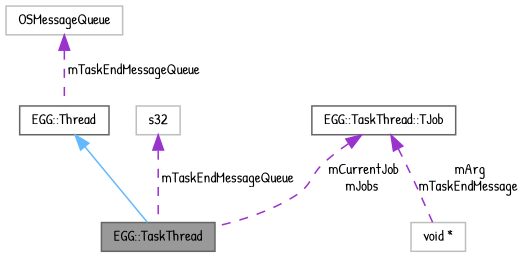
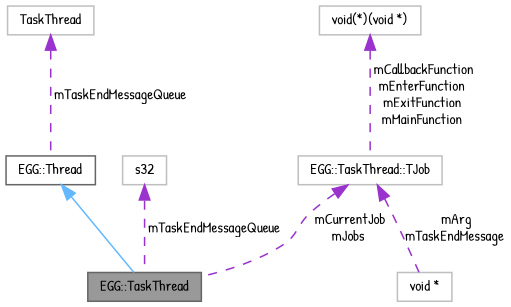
(64, 20) -> (51, 20)
none -> (370, 20)
(384, 120) -> (370, 170)
